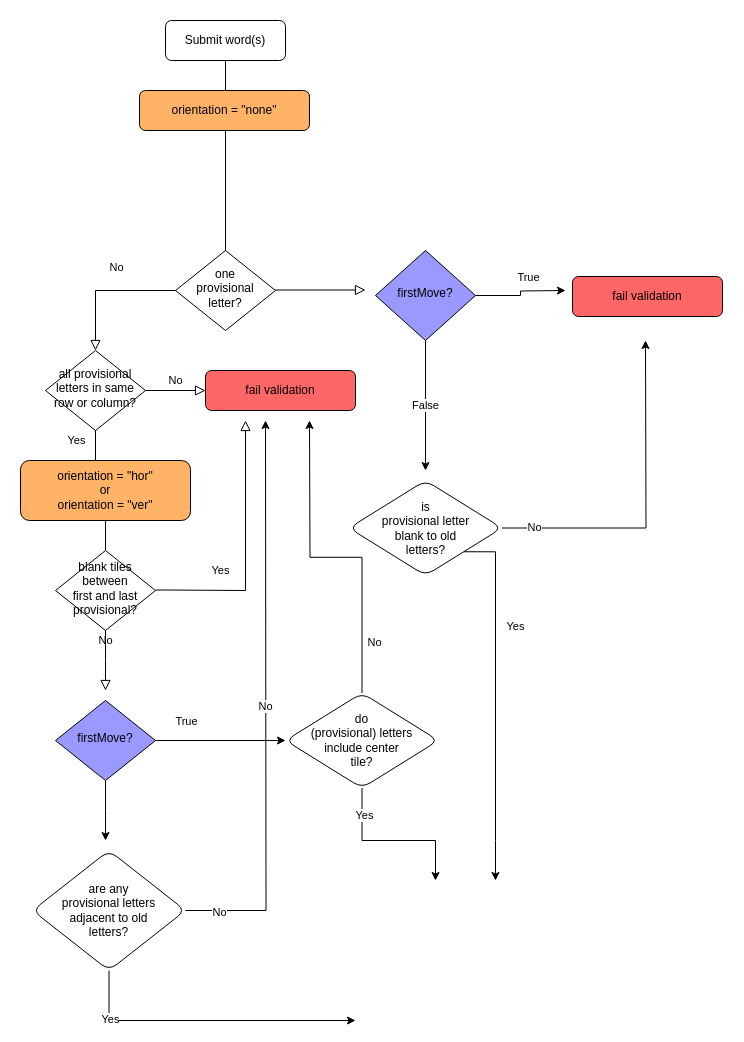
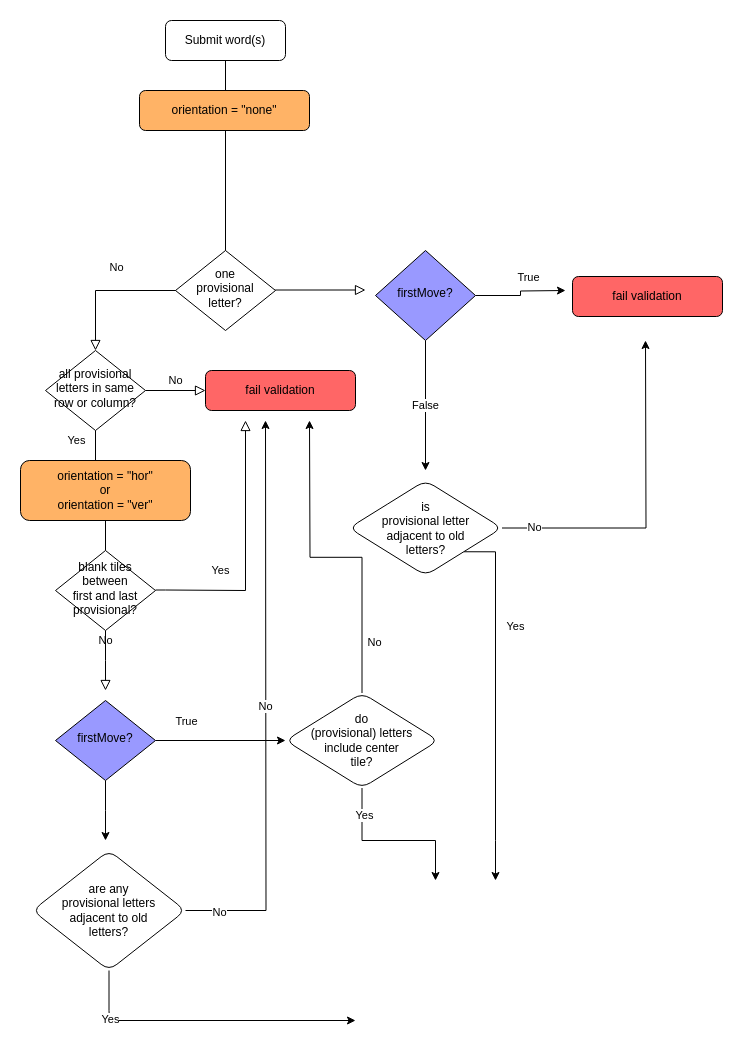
(426, 529) -> (426, 529)
